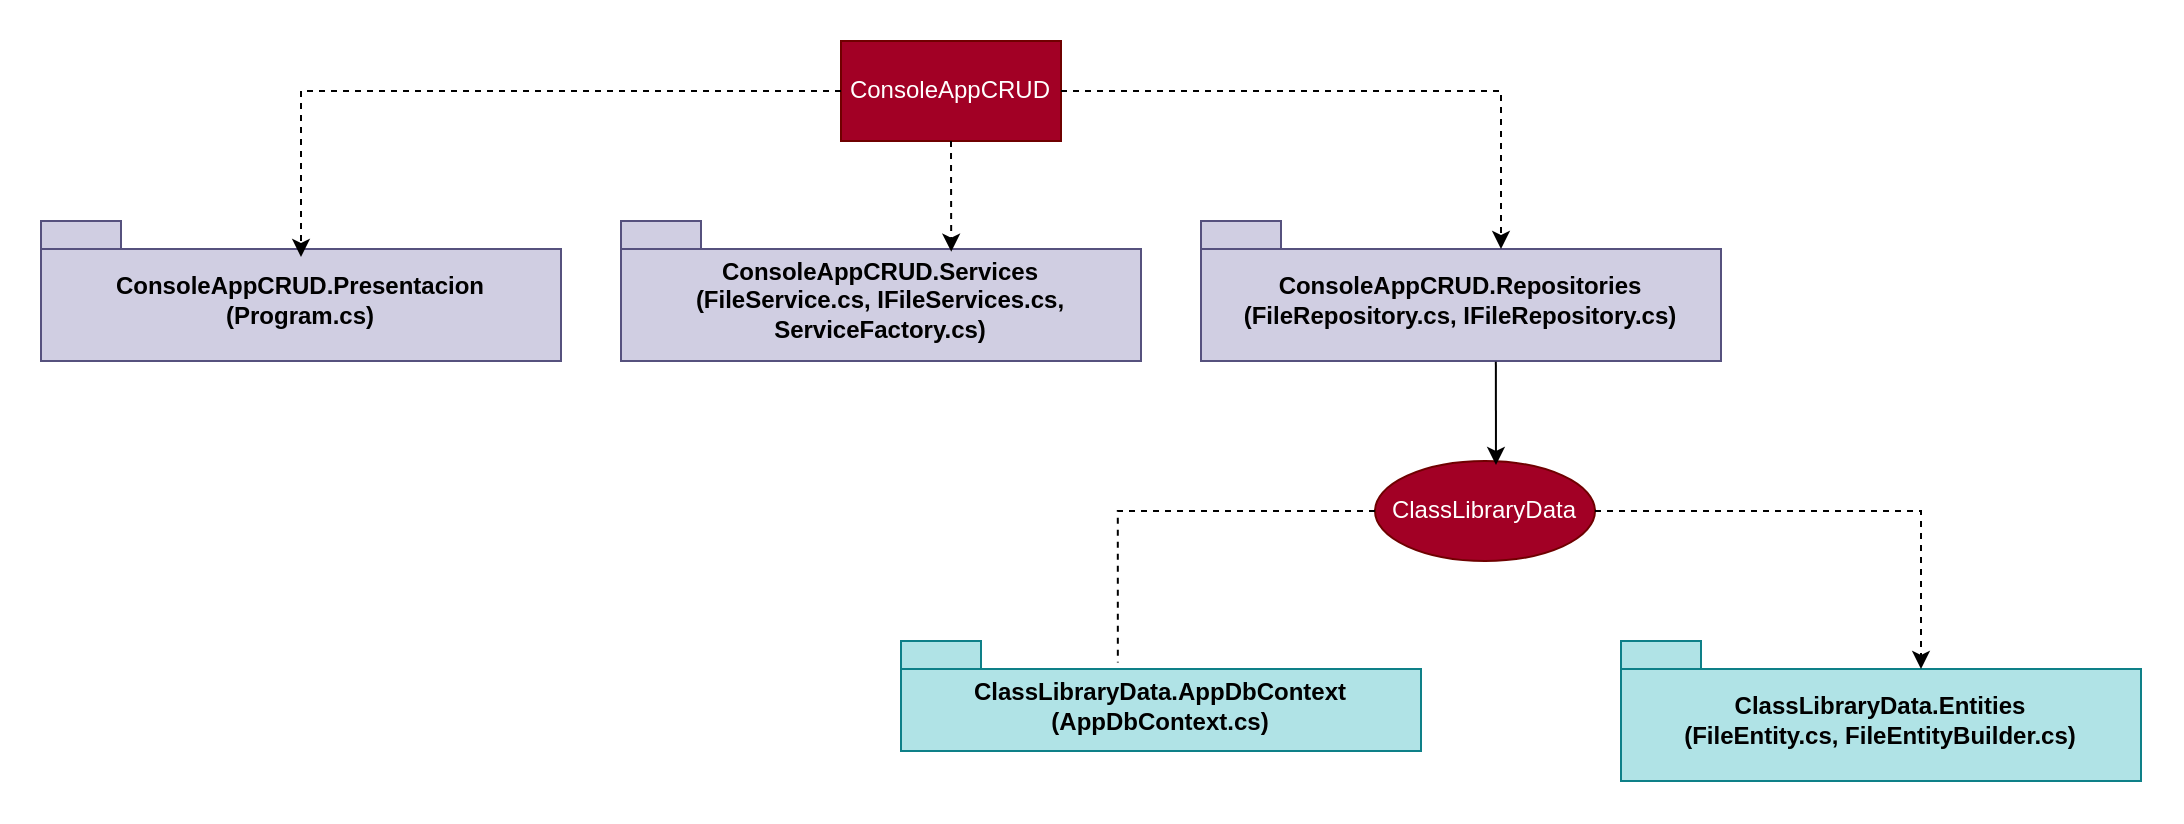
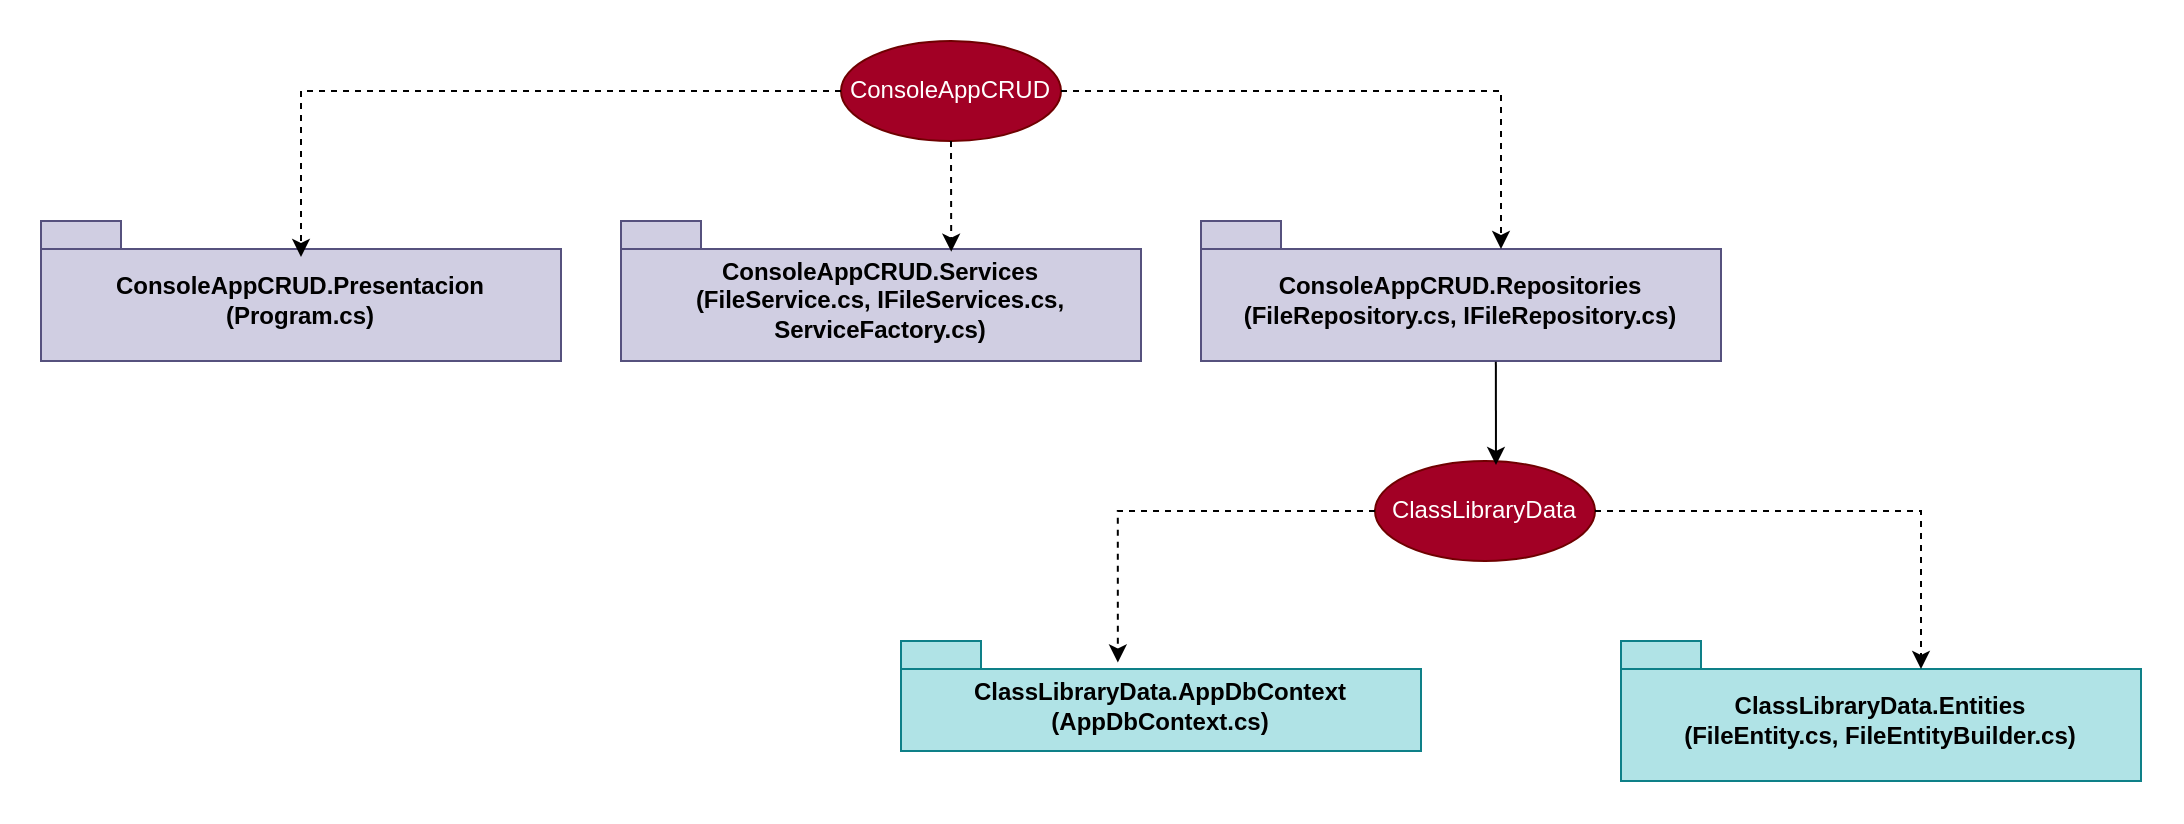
(951, 91) -> (951, 91)
(1118, 653) -> (1118, 647)
